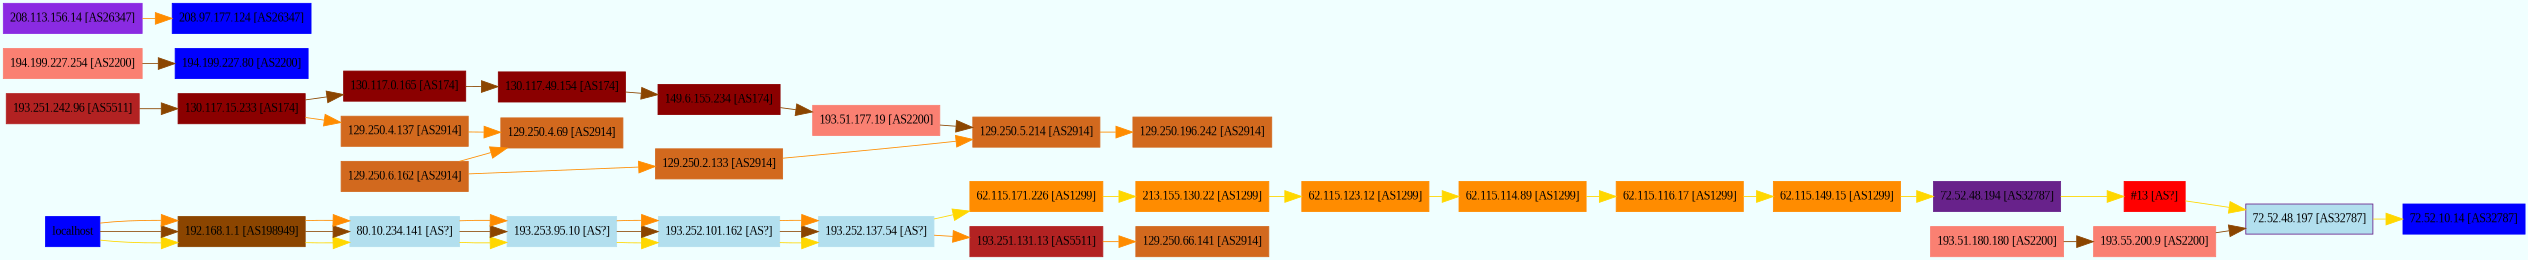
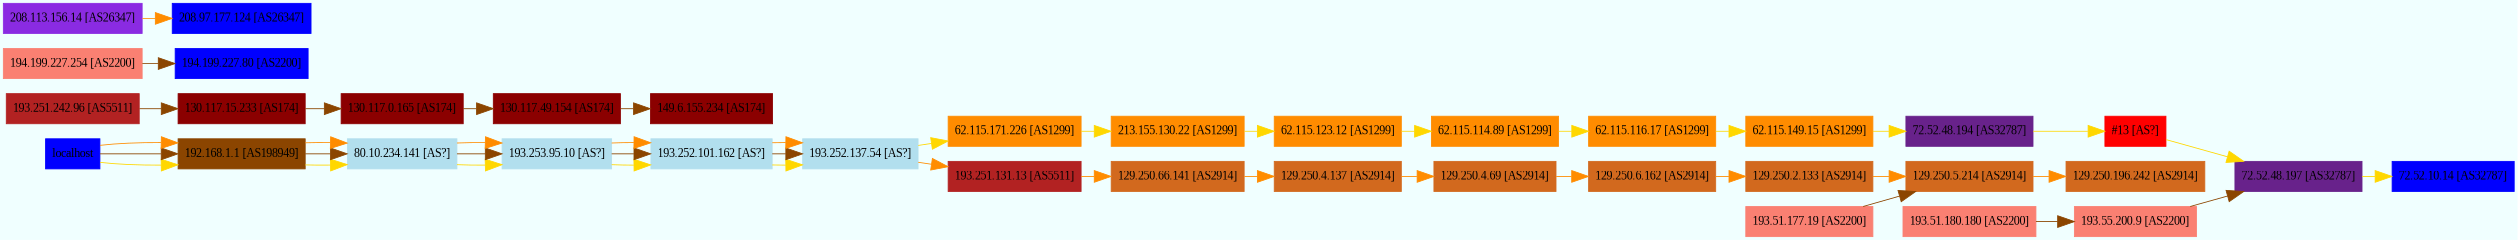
(788, 109) -> none
(315, 119) -> (1251, 176)
(475, 157) -> (1564, 176)
(2309, 219) -> (2298, 176)
